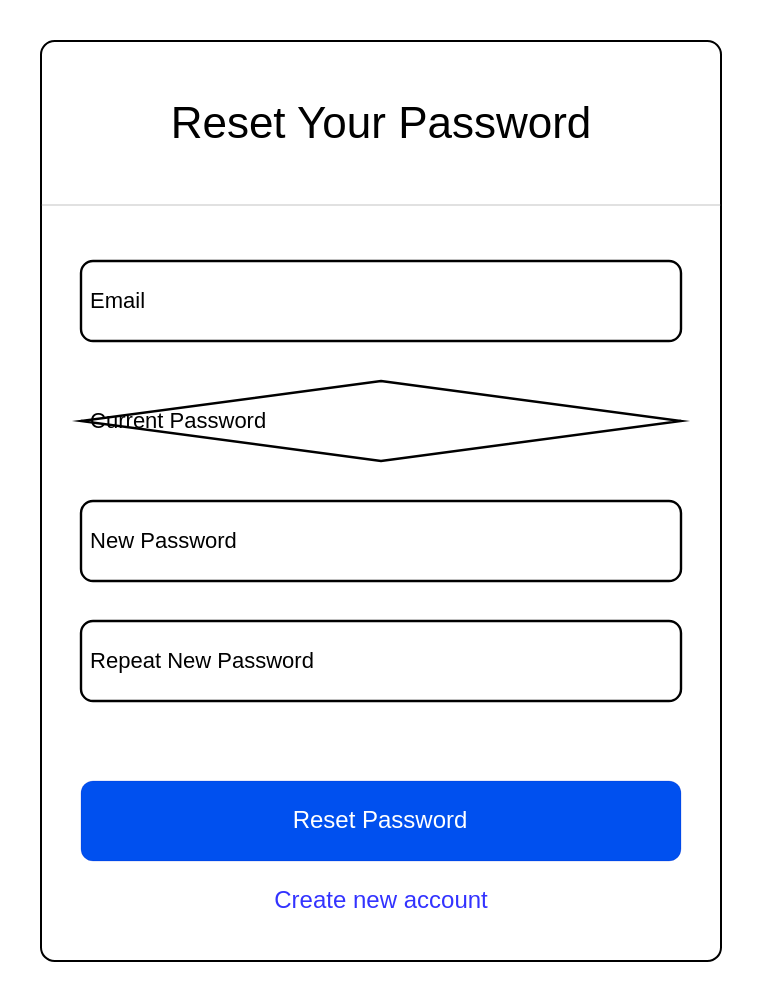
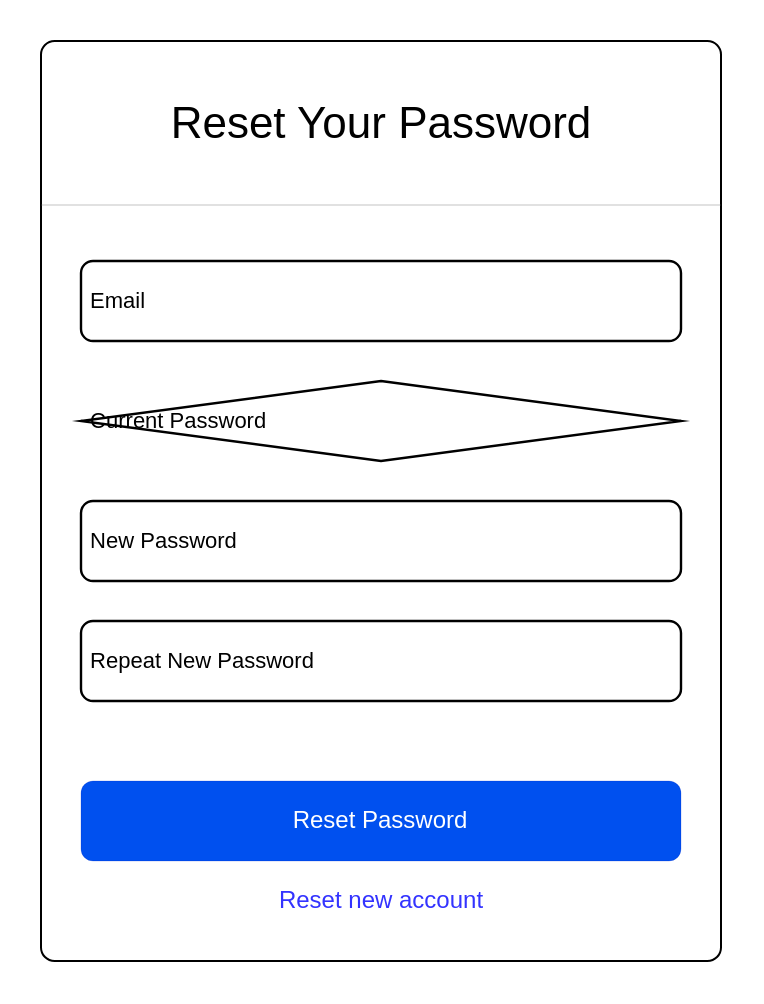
(382, 901) -> (382, 901)
